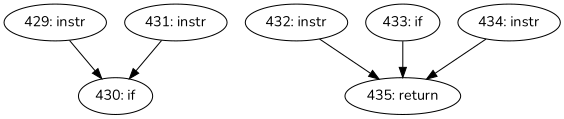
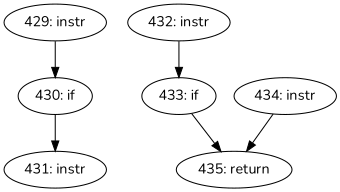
(149, 56) -> (55, 128)
(345, 56) -> (179, 54)
